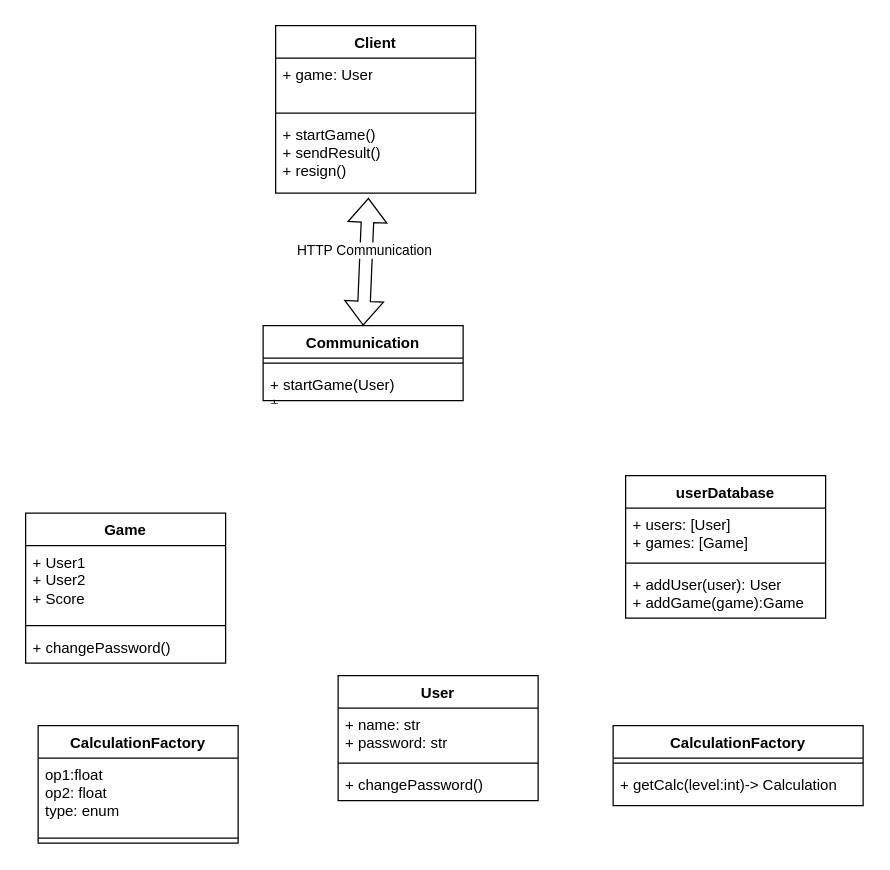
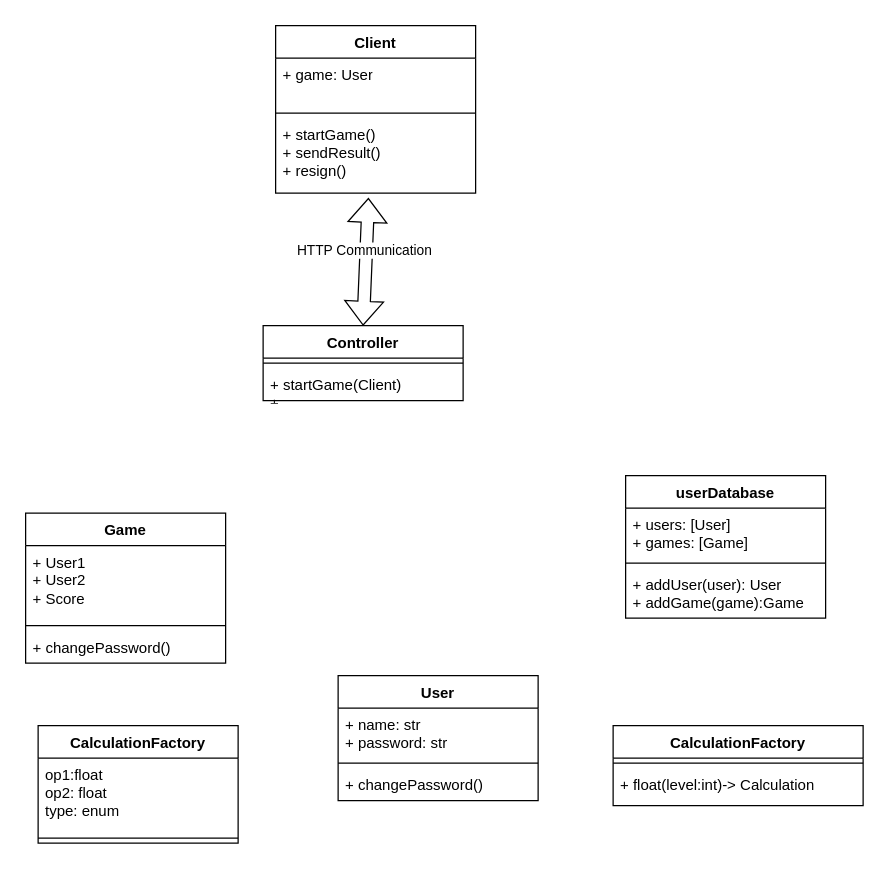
(363, 343) -> (363, 343)
(340, 395) -> (345, 395)
(739, 795) -> (736, 786)
